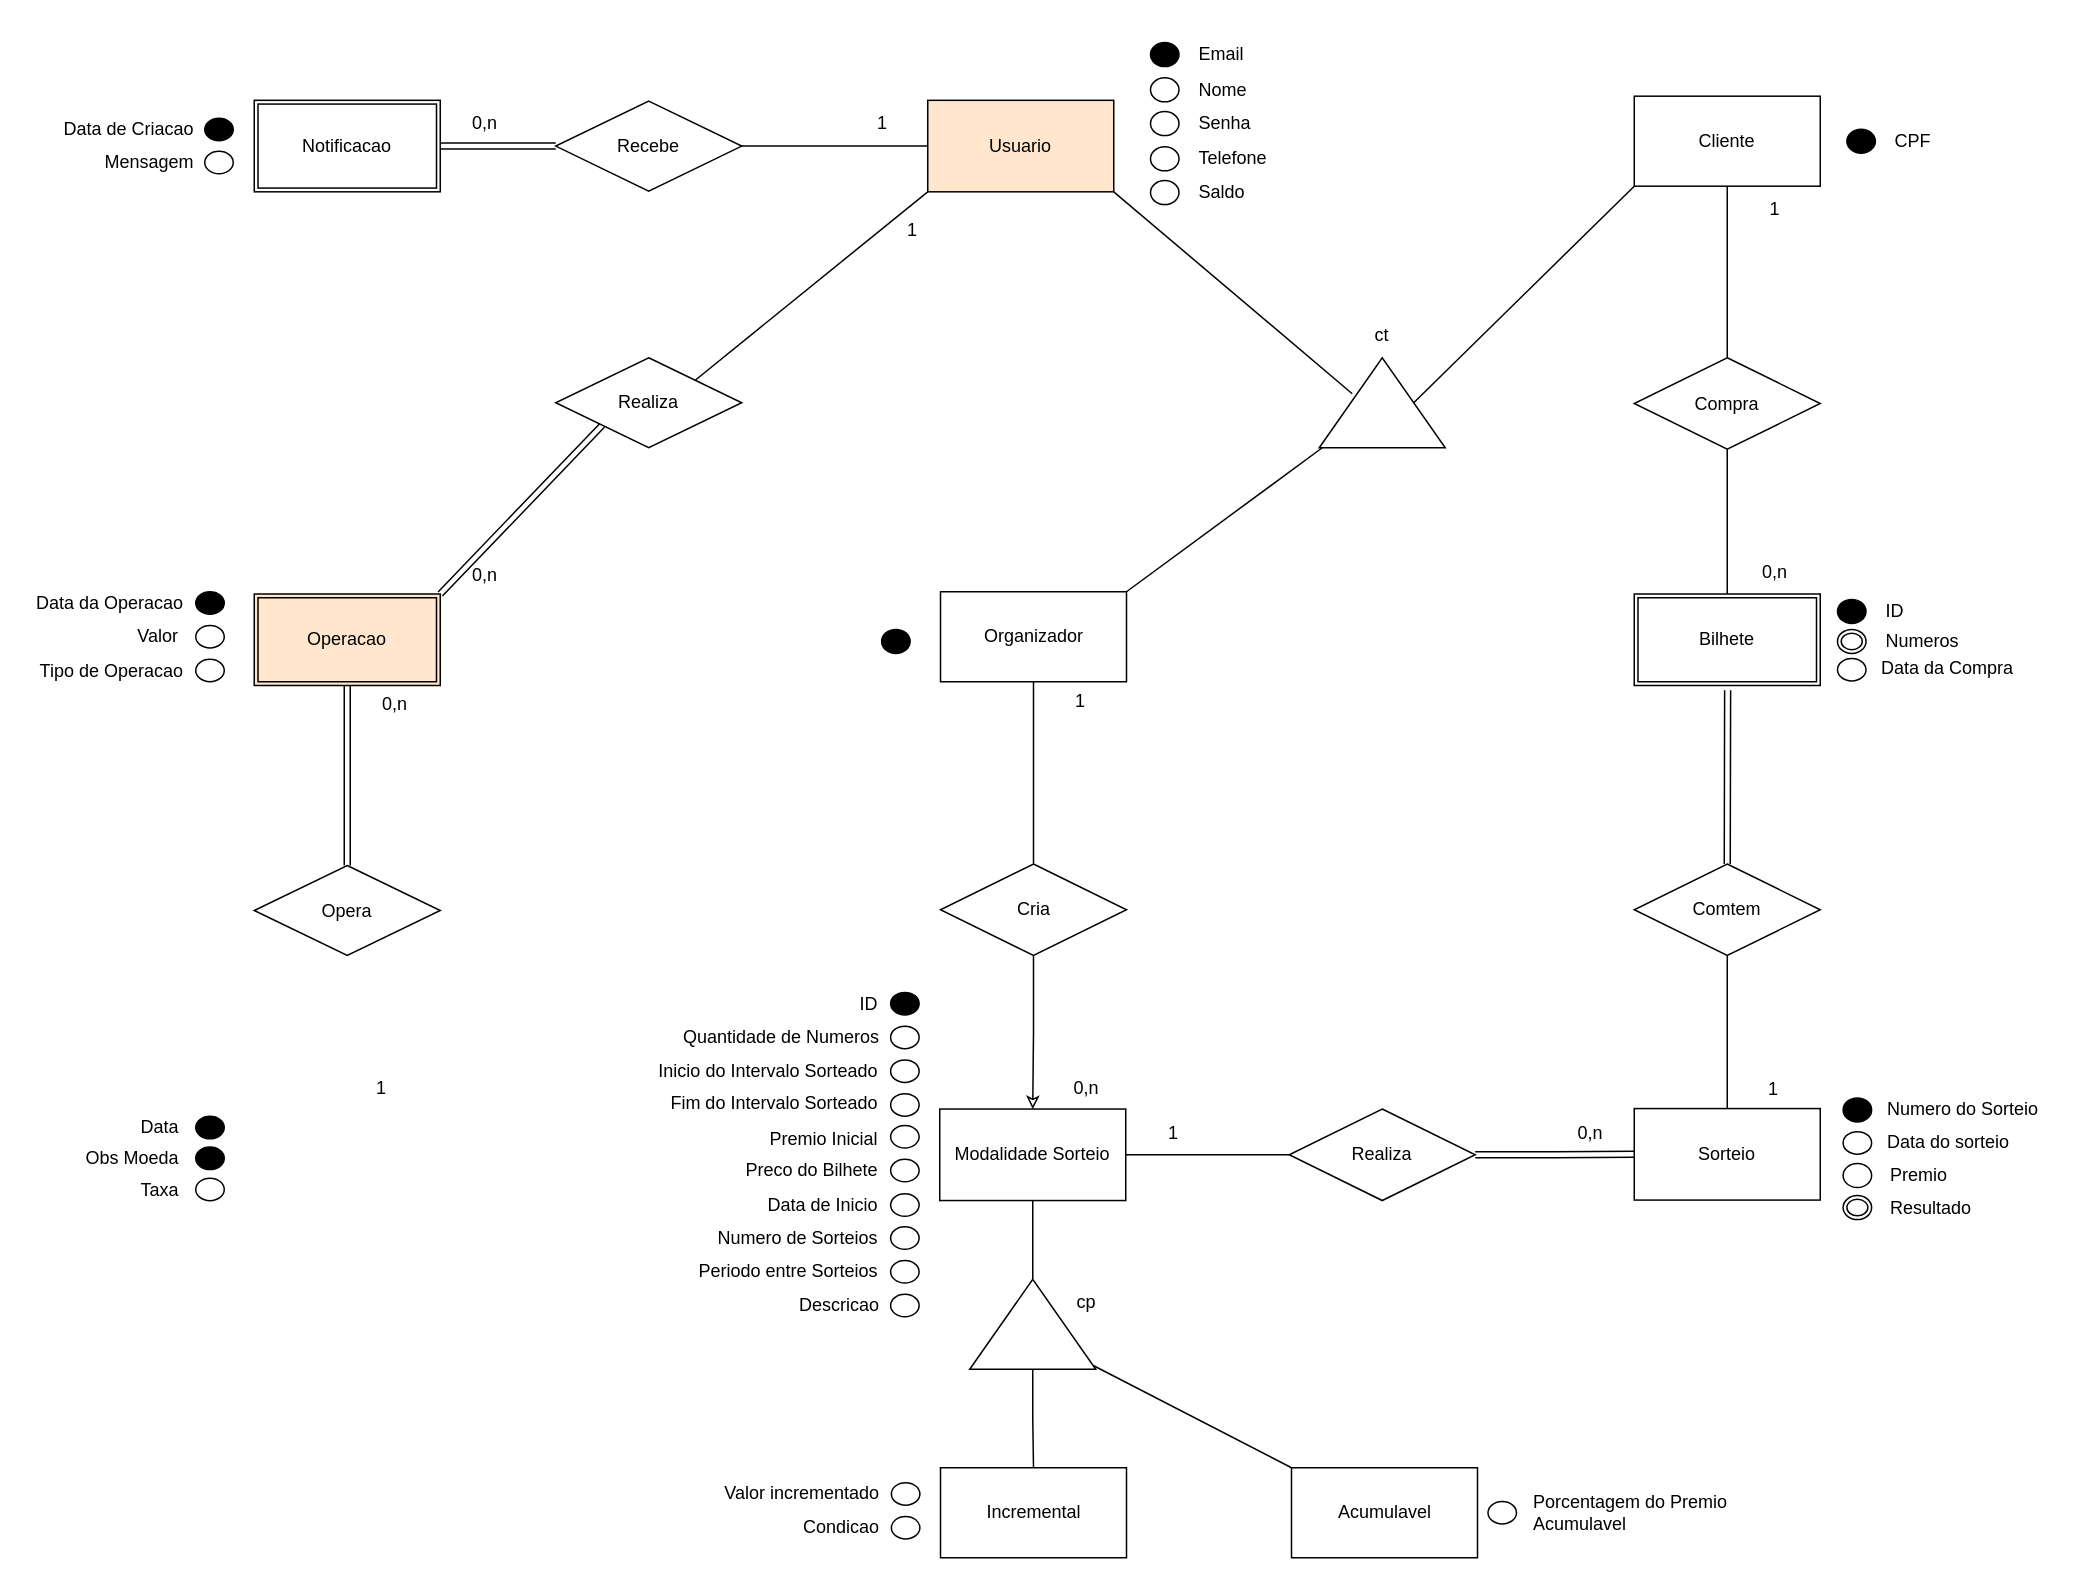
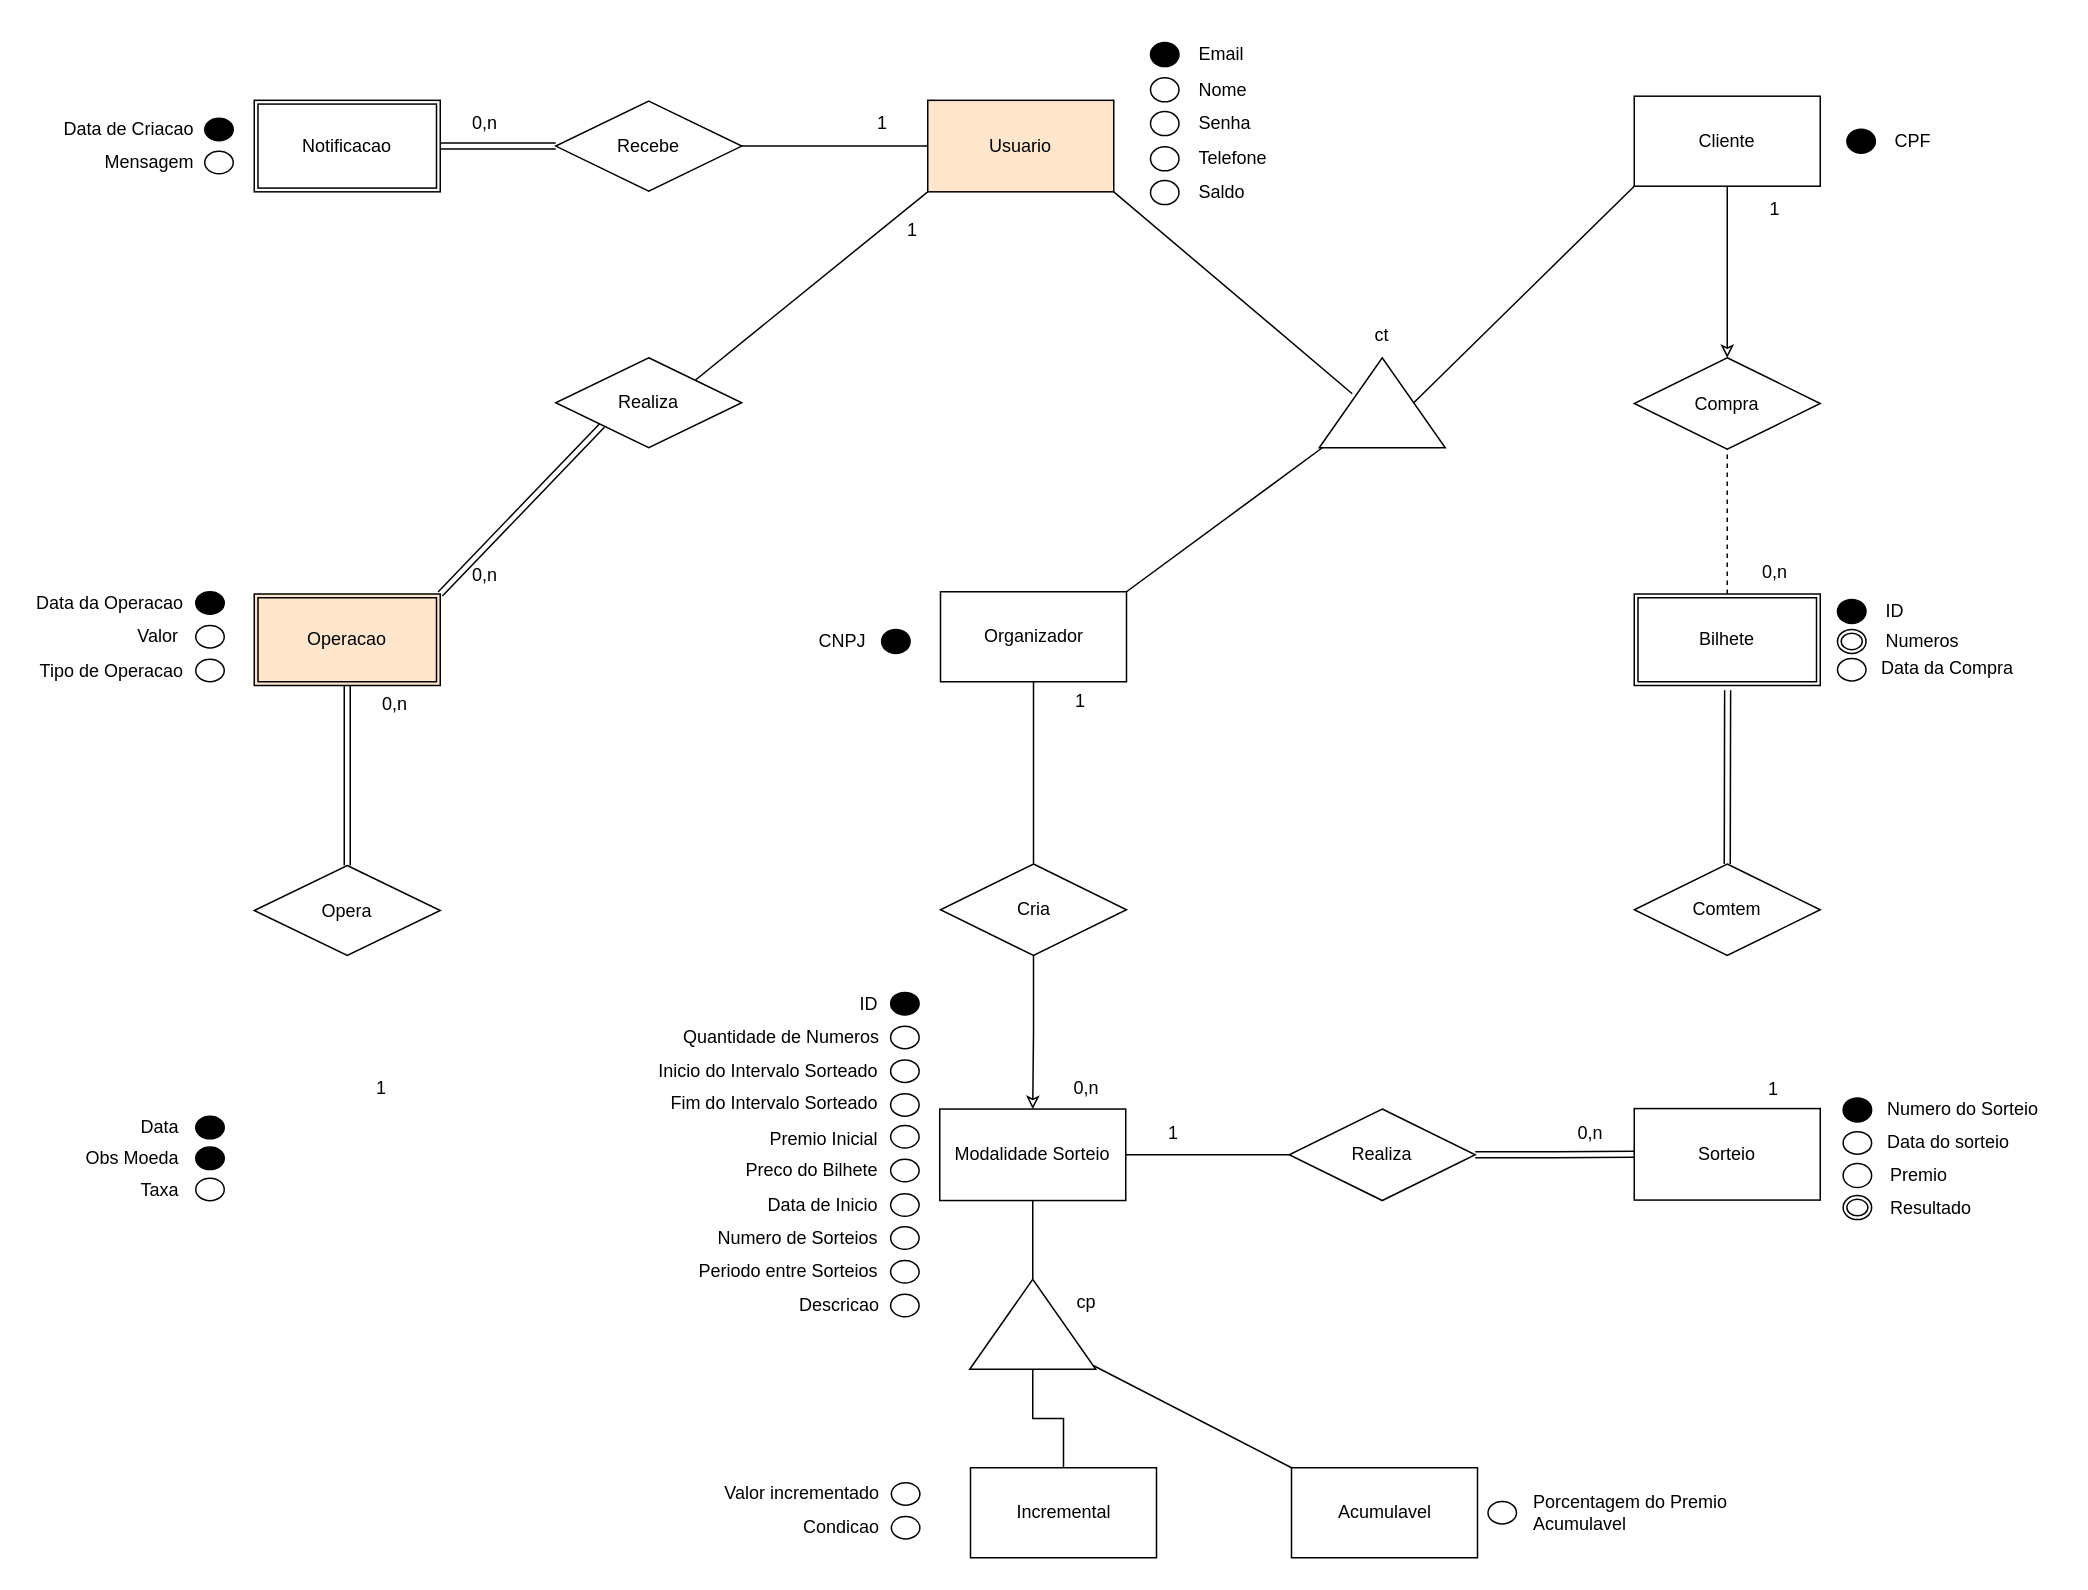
(1727, 350) -> (1727, 346)
(1727, 520) -> (1727, 520)
none -> (821, 641)
(1727, 1032) -> none
(1034, 1513) -> (1064, 1513)
